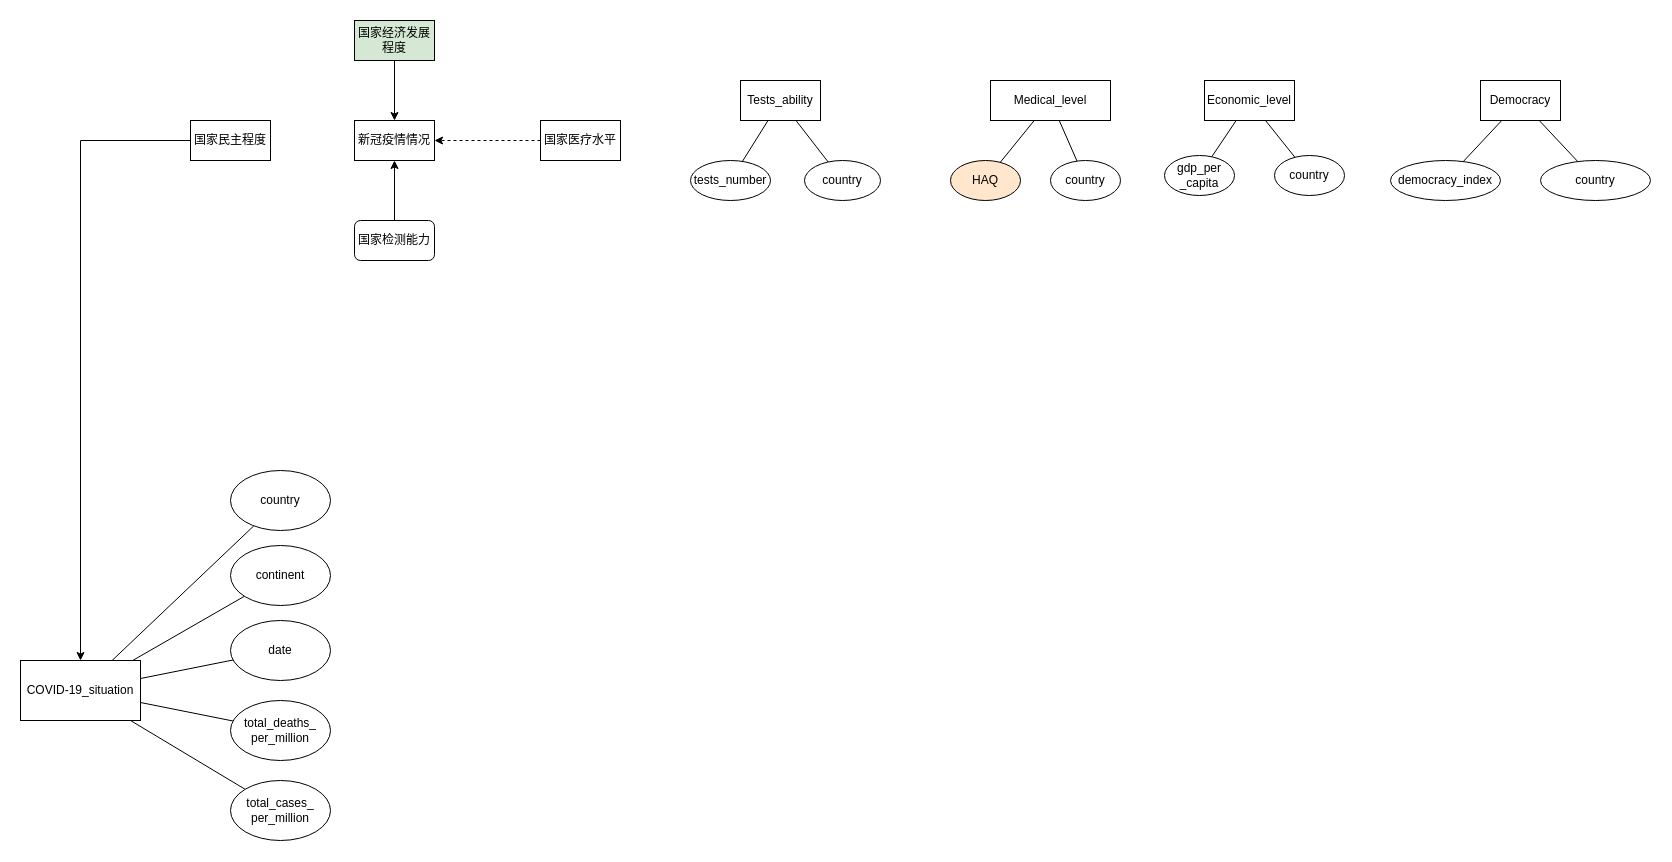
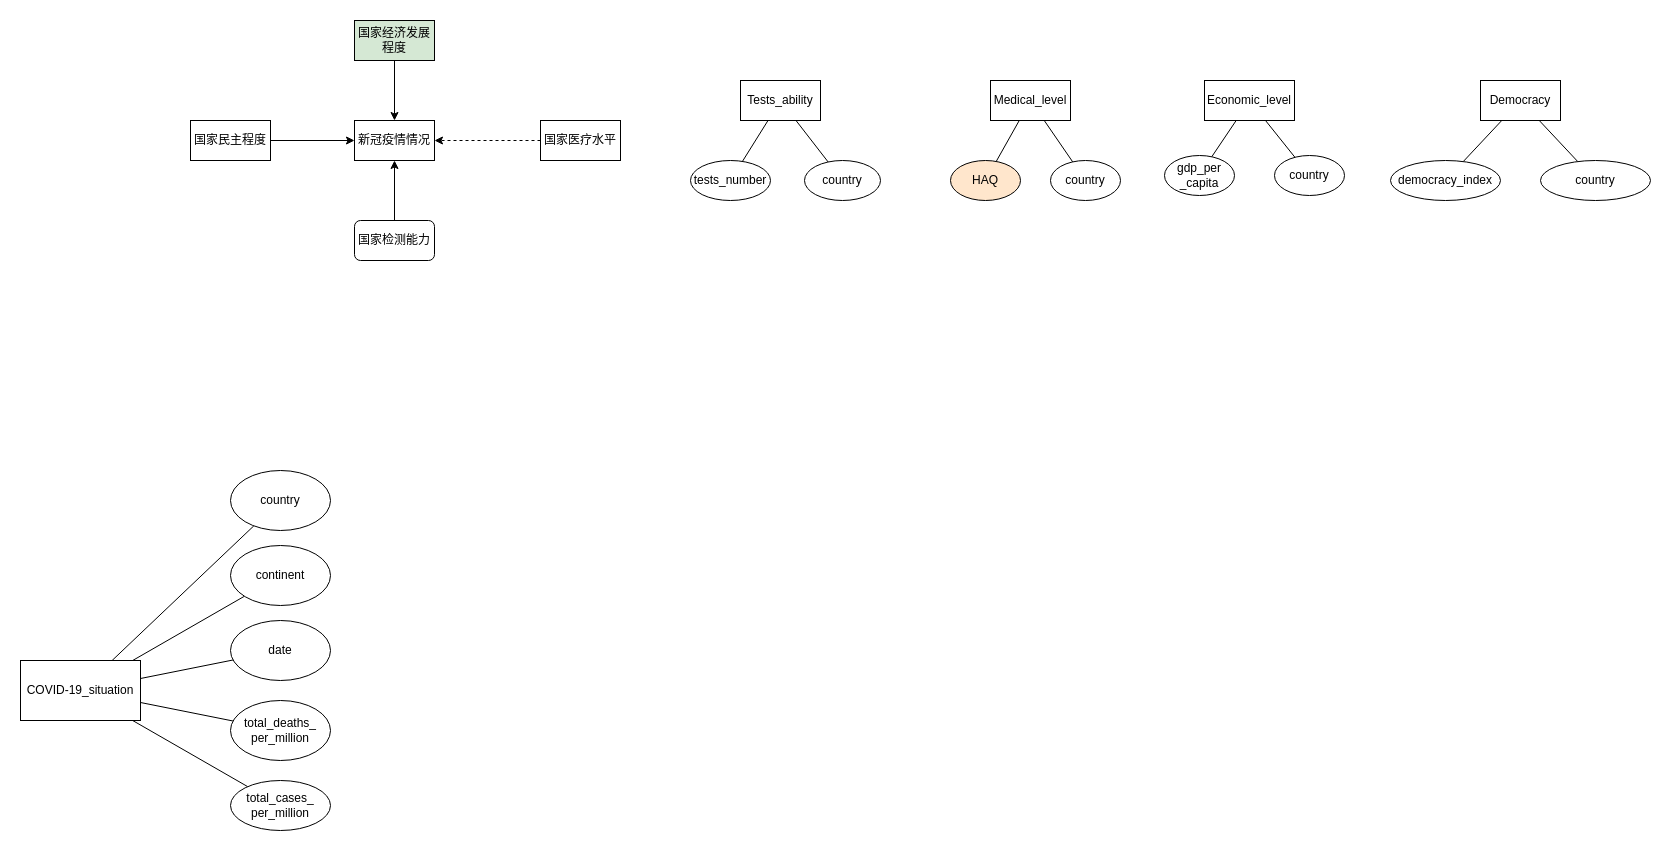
(1051, 101) -> (1031, 101)
(81, 342) -> (309, 141)
(281, 811) -> (281, 806)
